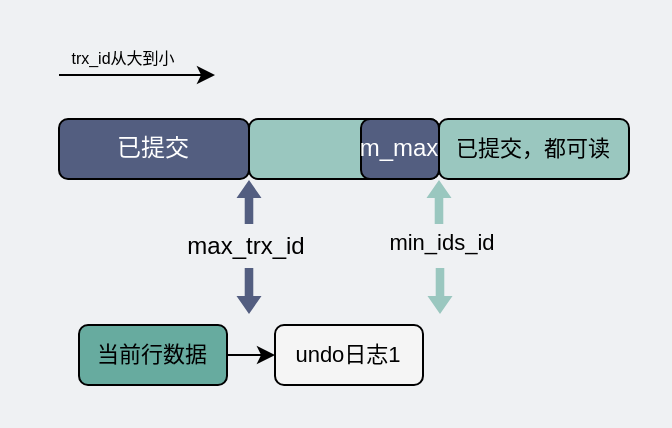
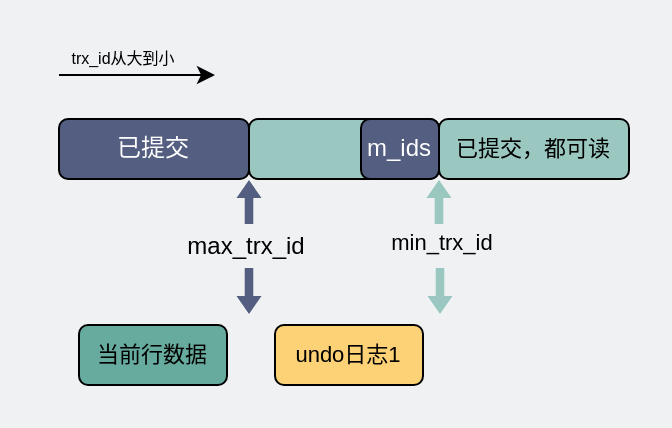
(400, 149) -> (400, 149)
(443, 243) -> (443, 243)
(258, 355) -> none
(349, 355) -> (349, 355)
